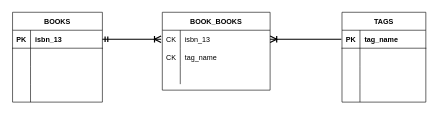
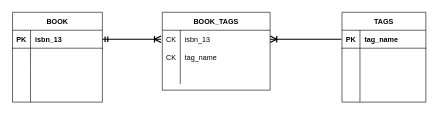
(57, 22) -> (57, 22)
(216, 22) -> (216, 22)
